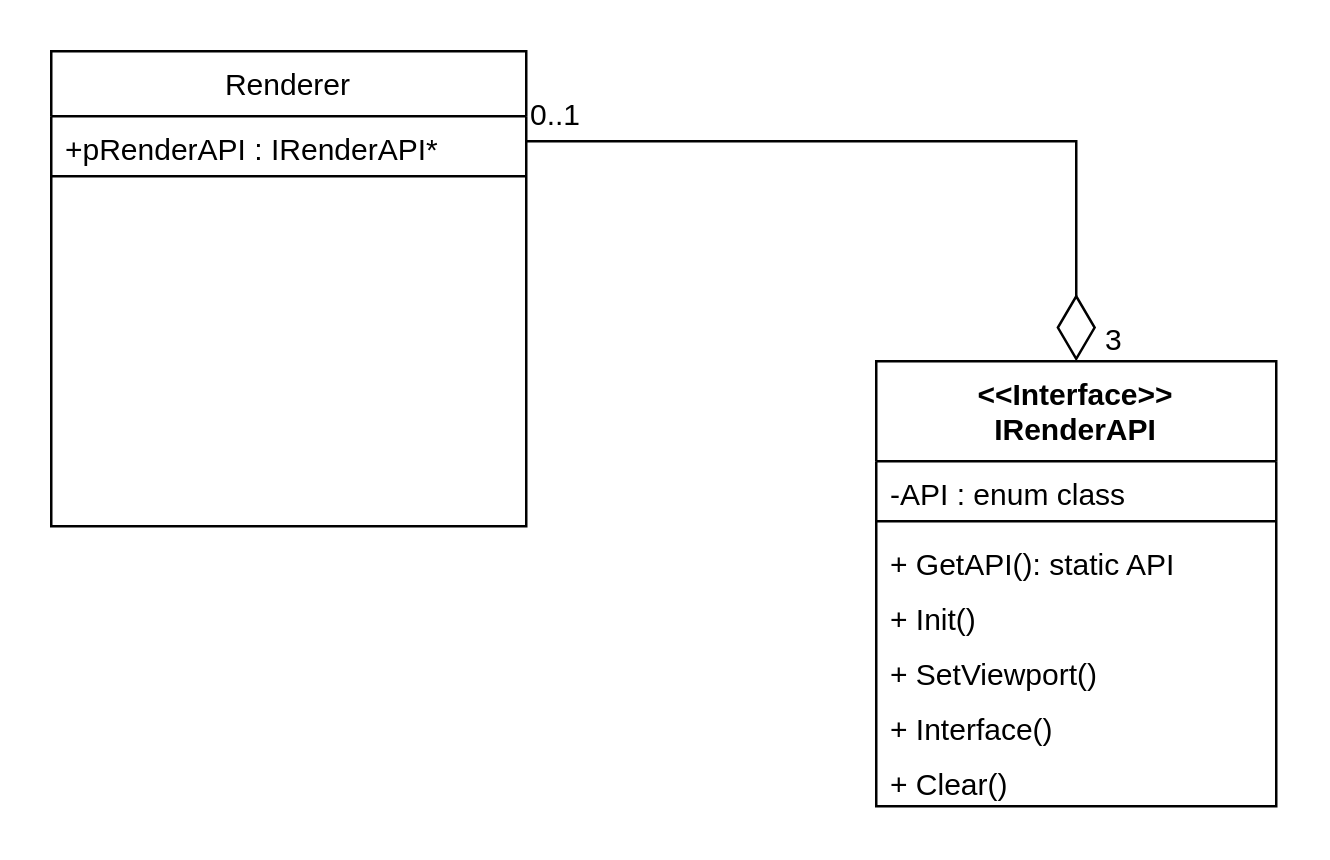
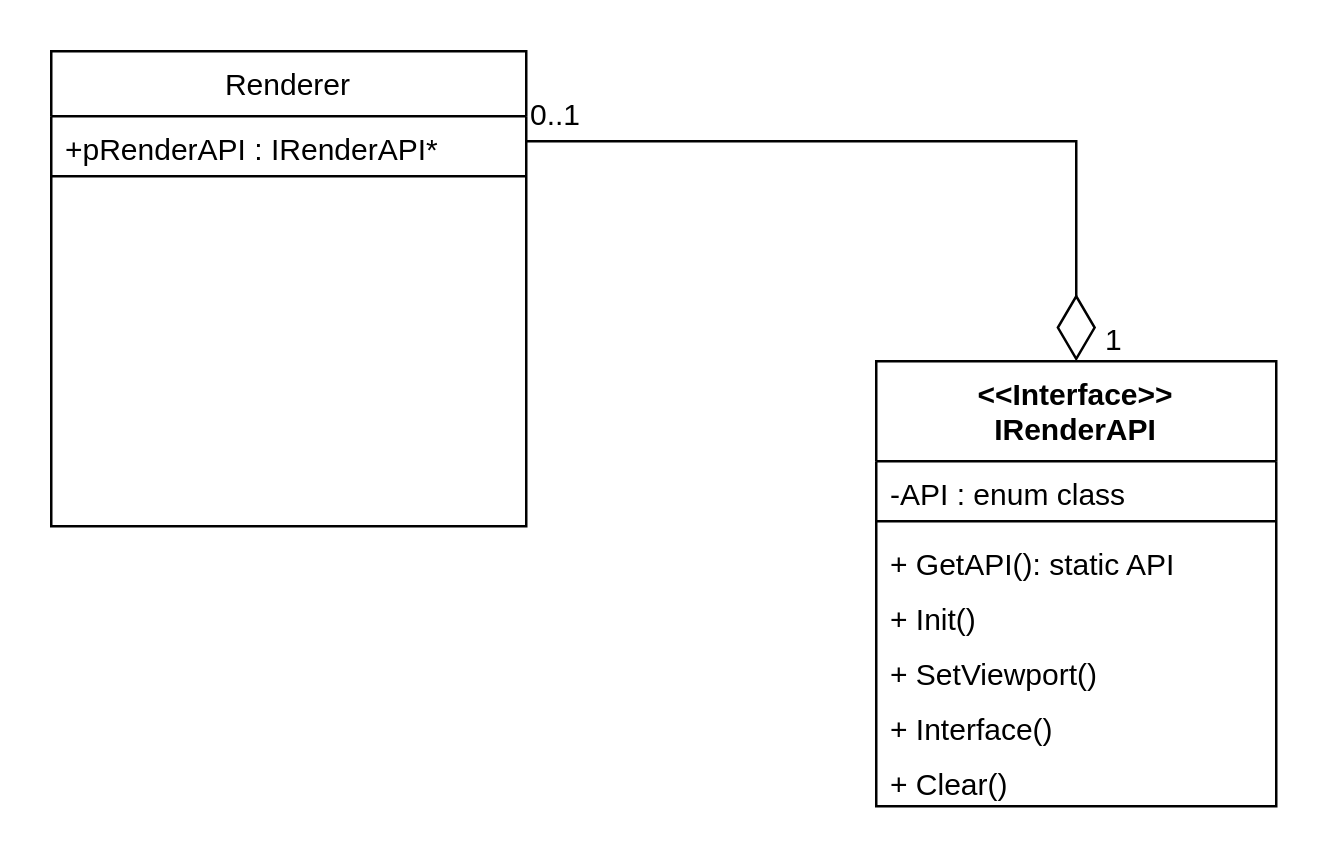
(1113, 340) -> (1113, 340)
